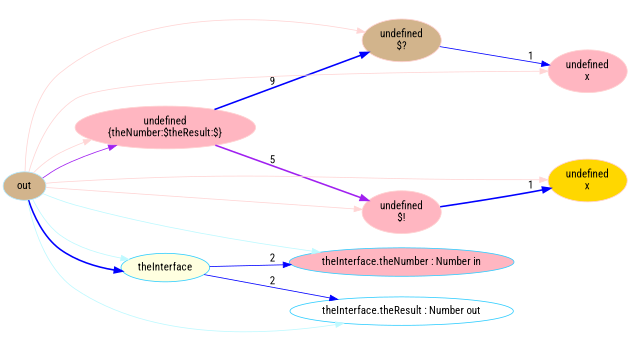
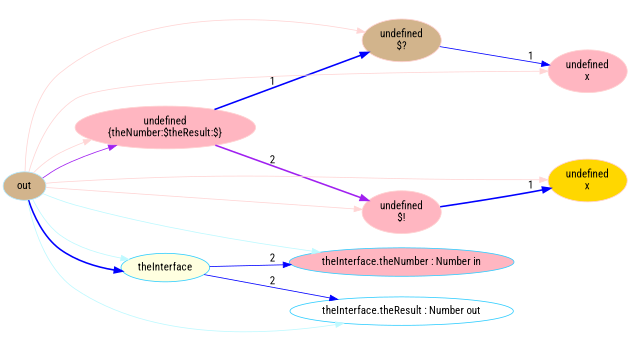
(272, 82) -> (272, 82)
(272, 160) -> (272, 160)
